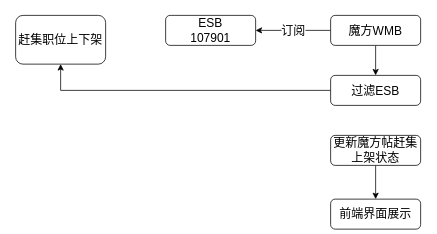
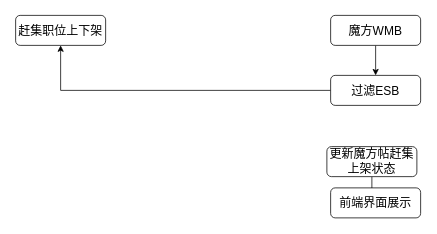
(210, 30) -> none
(295, 30) -> none
(60, 40) -> (60, 30)
(375, 150) -> (372, 162)
(375, 214) -> (375, 203)
